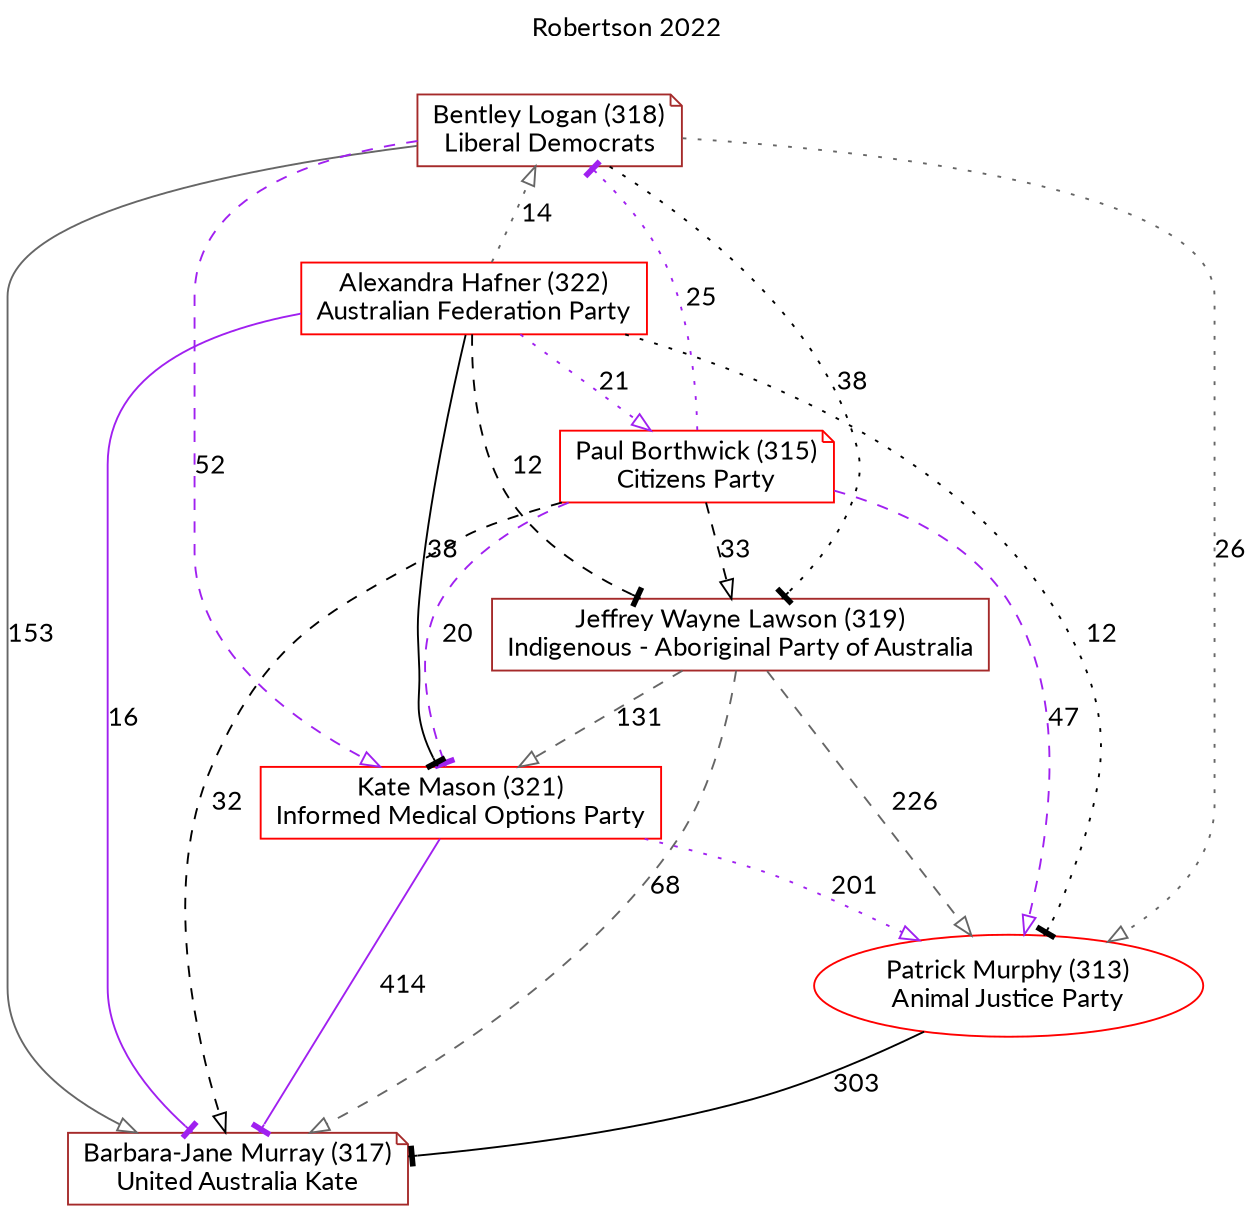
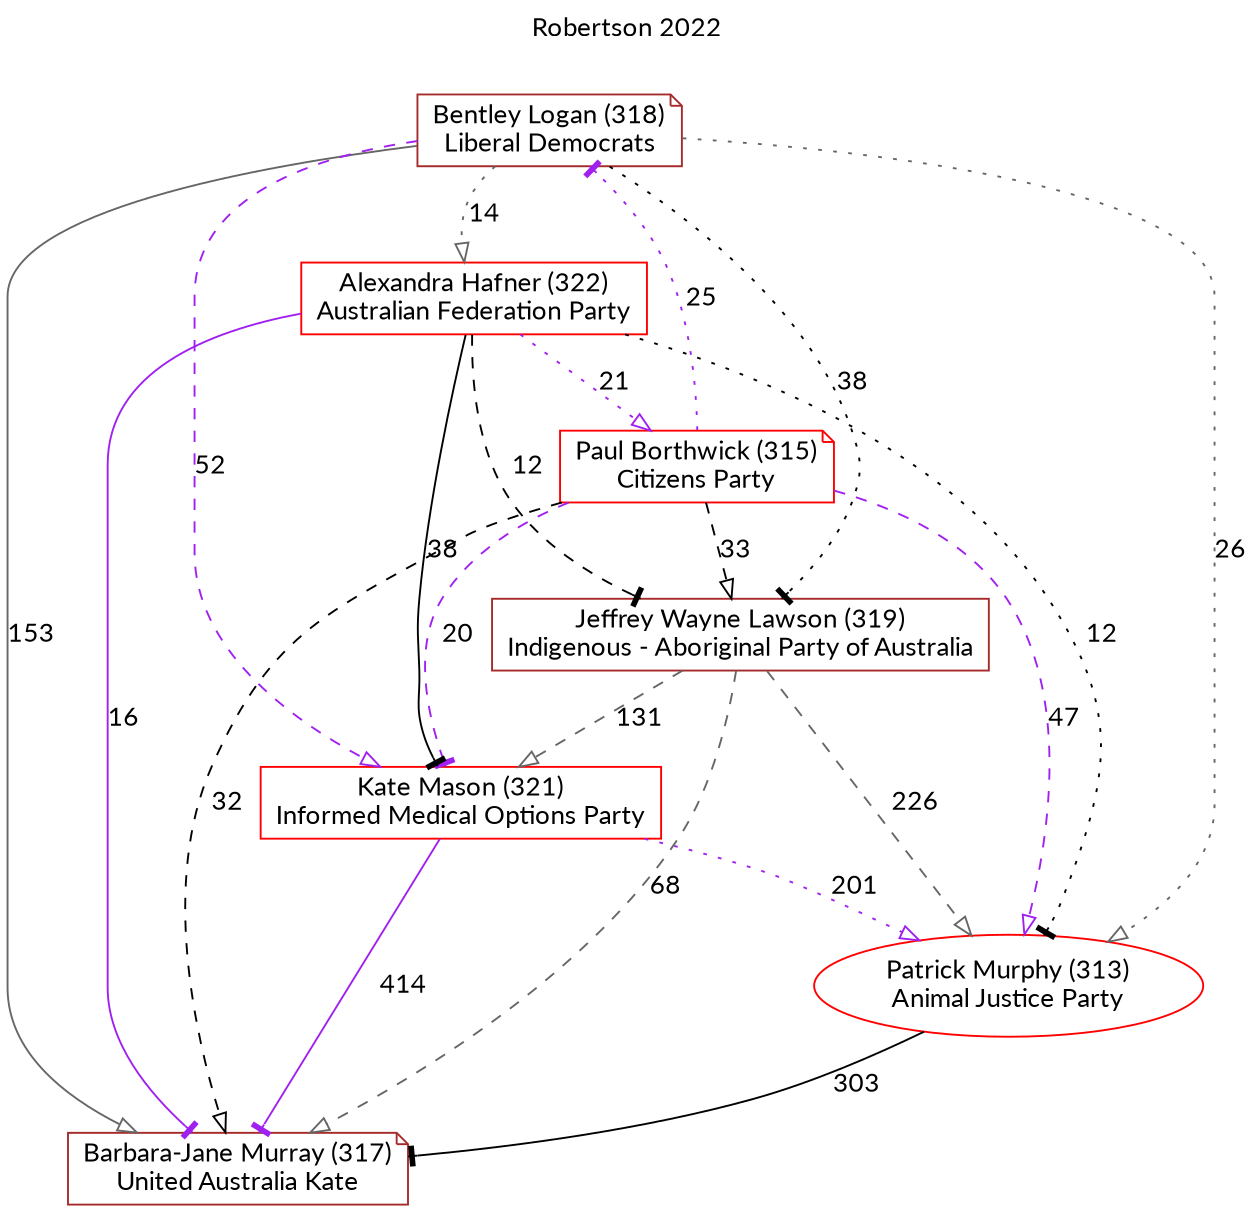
(511, 223) -> (468, 200)
